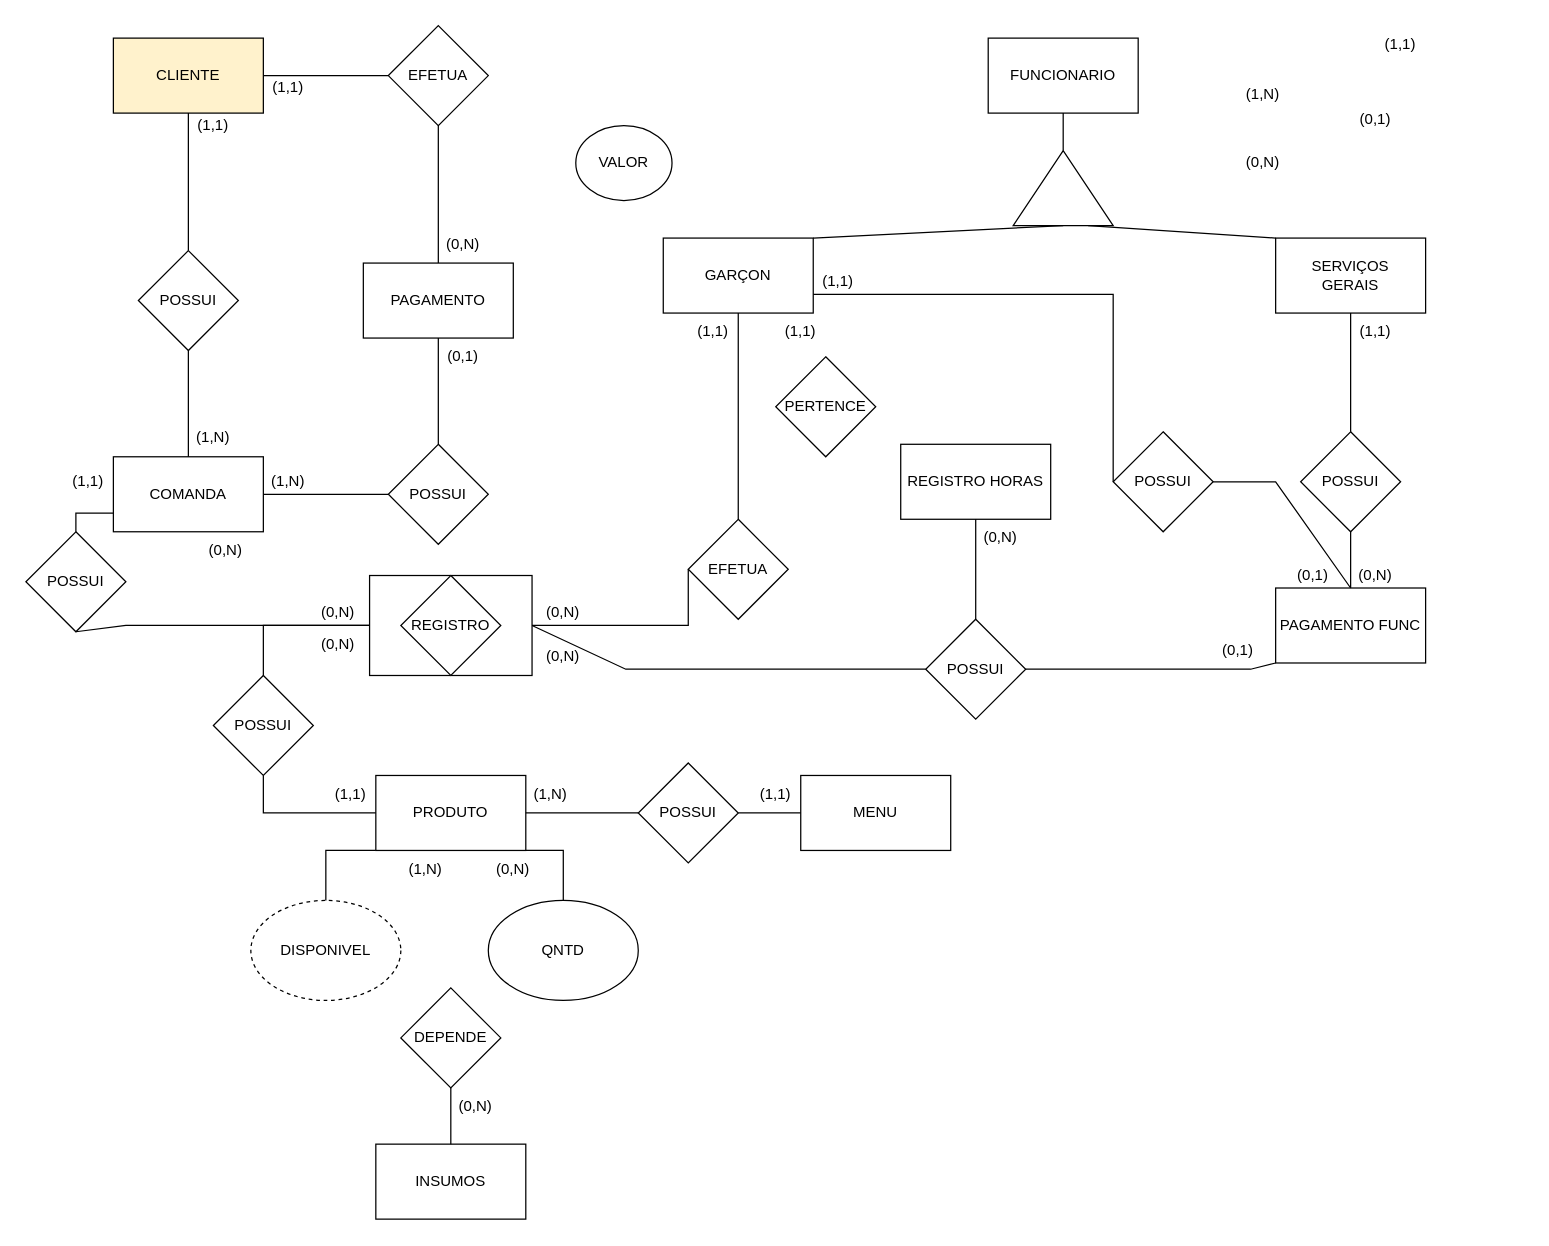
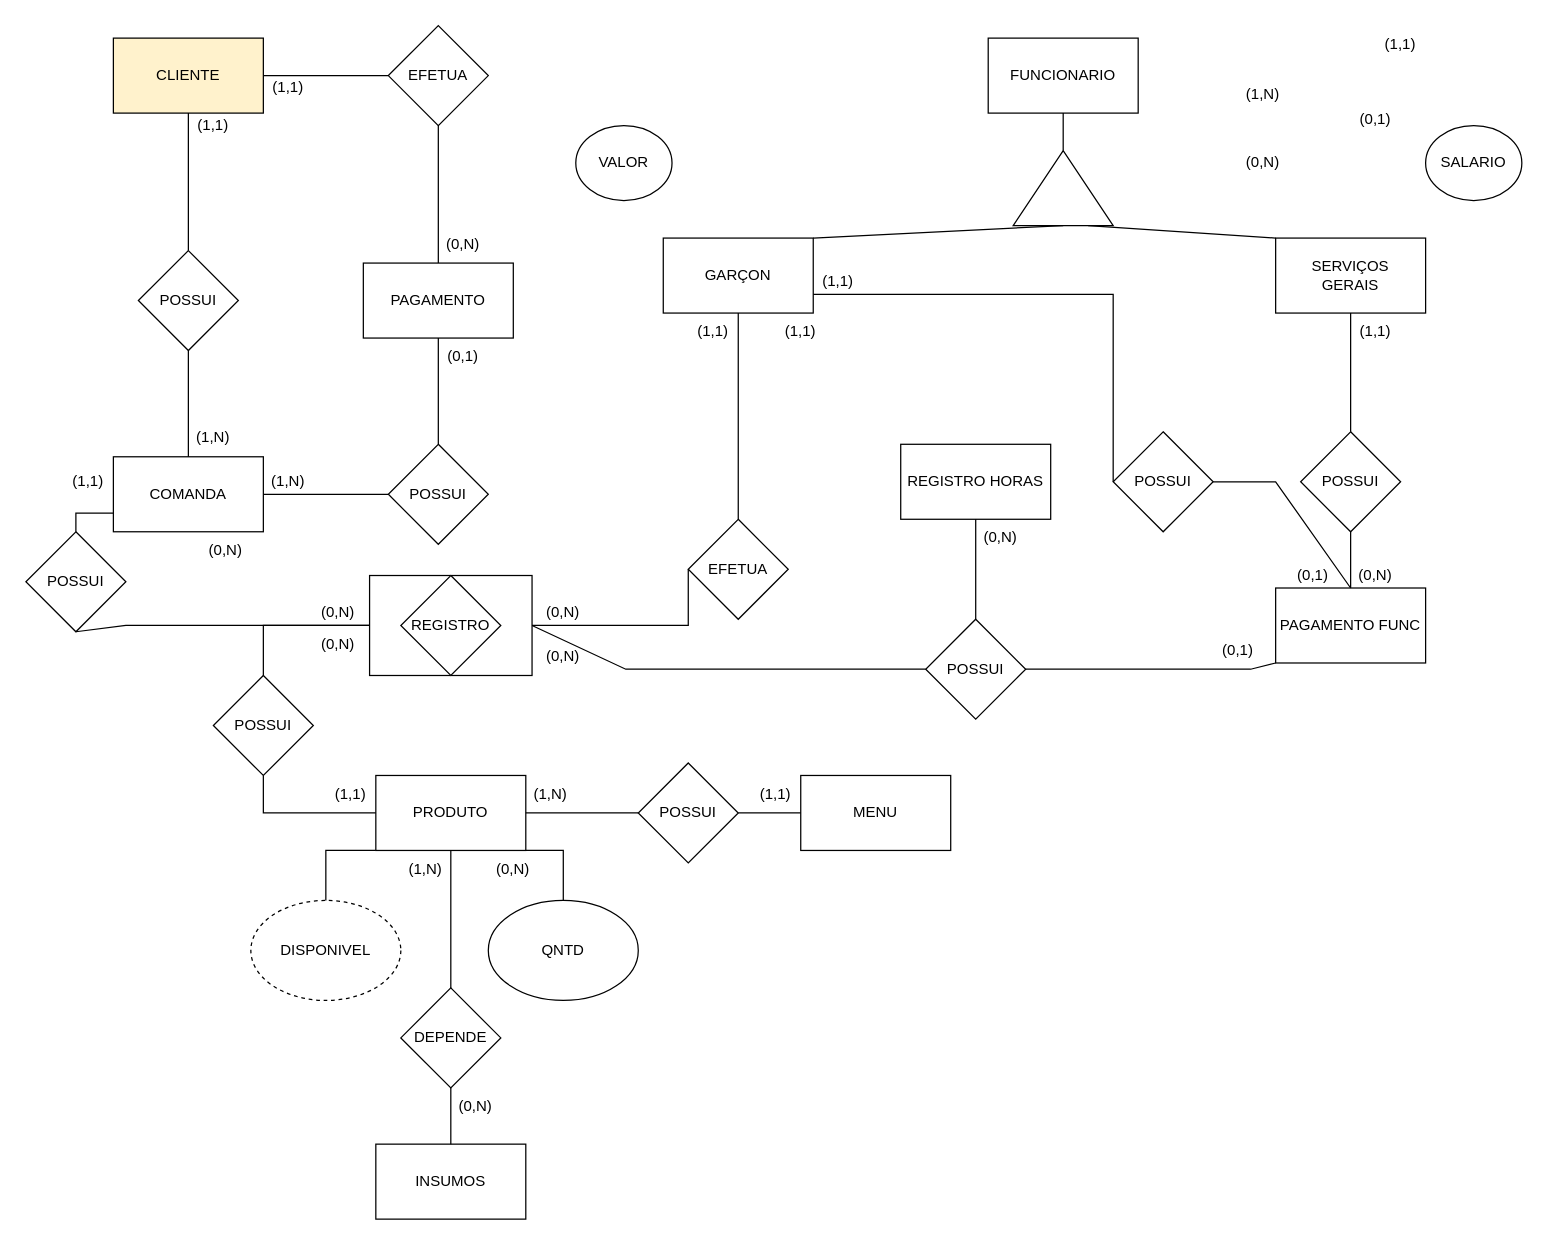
none -> (1474, 163)
(826, 407) -> none
none -> (451, 919)
